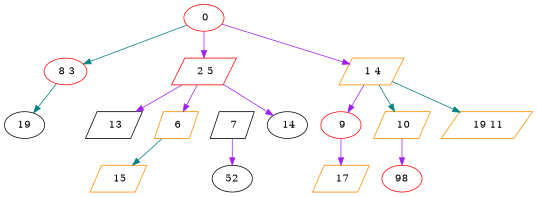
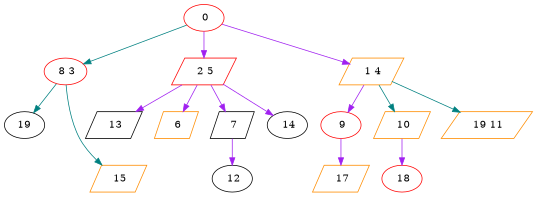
none -> (216, 95)
(150, 149) -> (74, 126)
(232, 179) -> (232, 179)
(402, 179) -> (402, 179)
